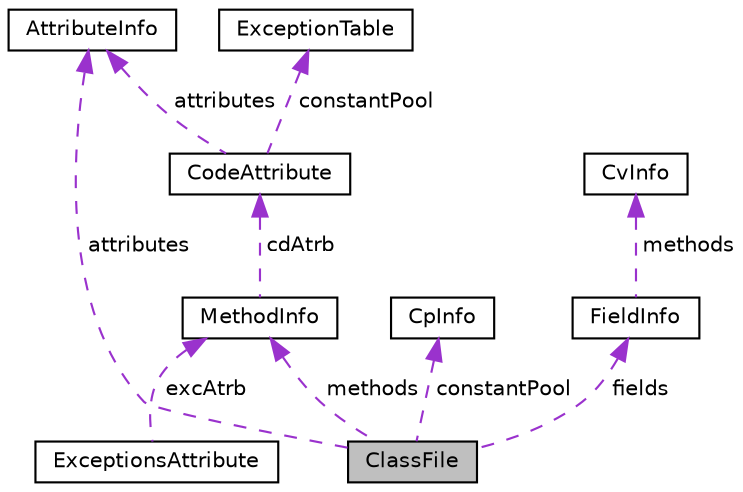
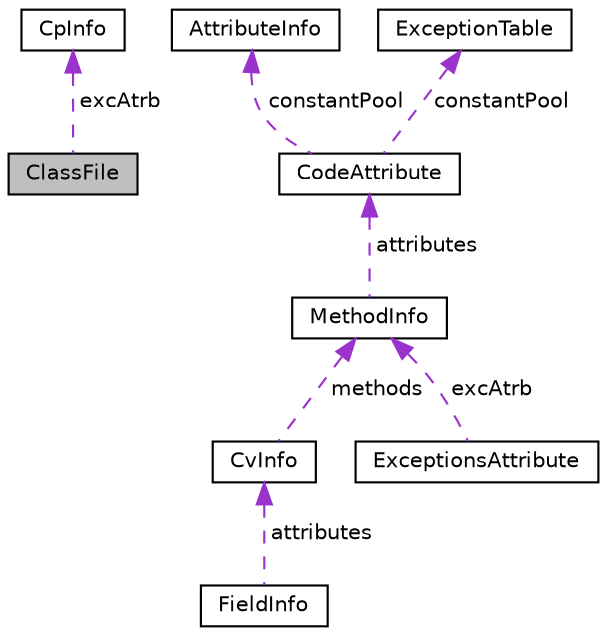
(222, 102) -> (334, 102)
(298, 246) -> (424, 246)
(685, 246) -> (319, 534)
(108, 345) -> none
(502, 390) -> (117, 102)
(324, 405) -> (310, 399)
(557, 418) -> none
